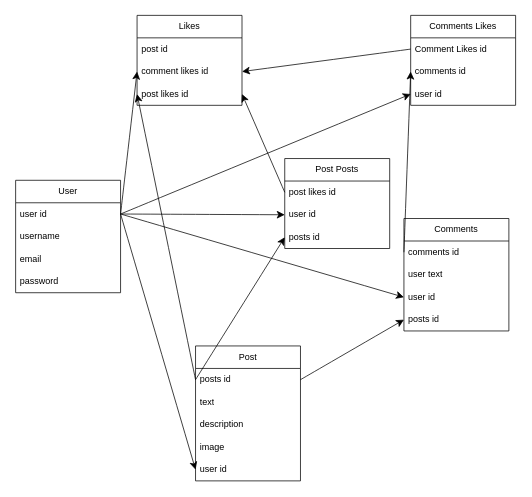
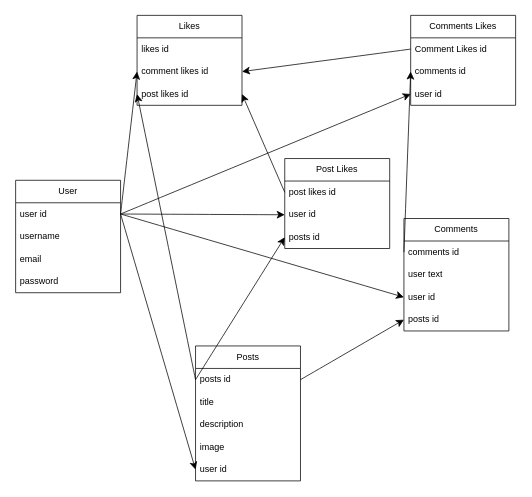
(157, 49) -> (157, 49)
(337, 170) -> (337, 170)
(248, 357) -> (248, 357)
(210, 402) -> (210, 402)
